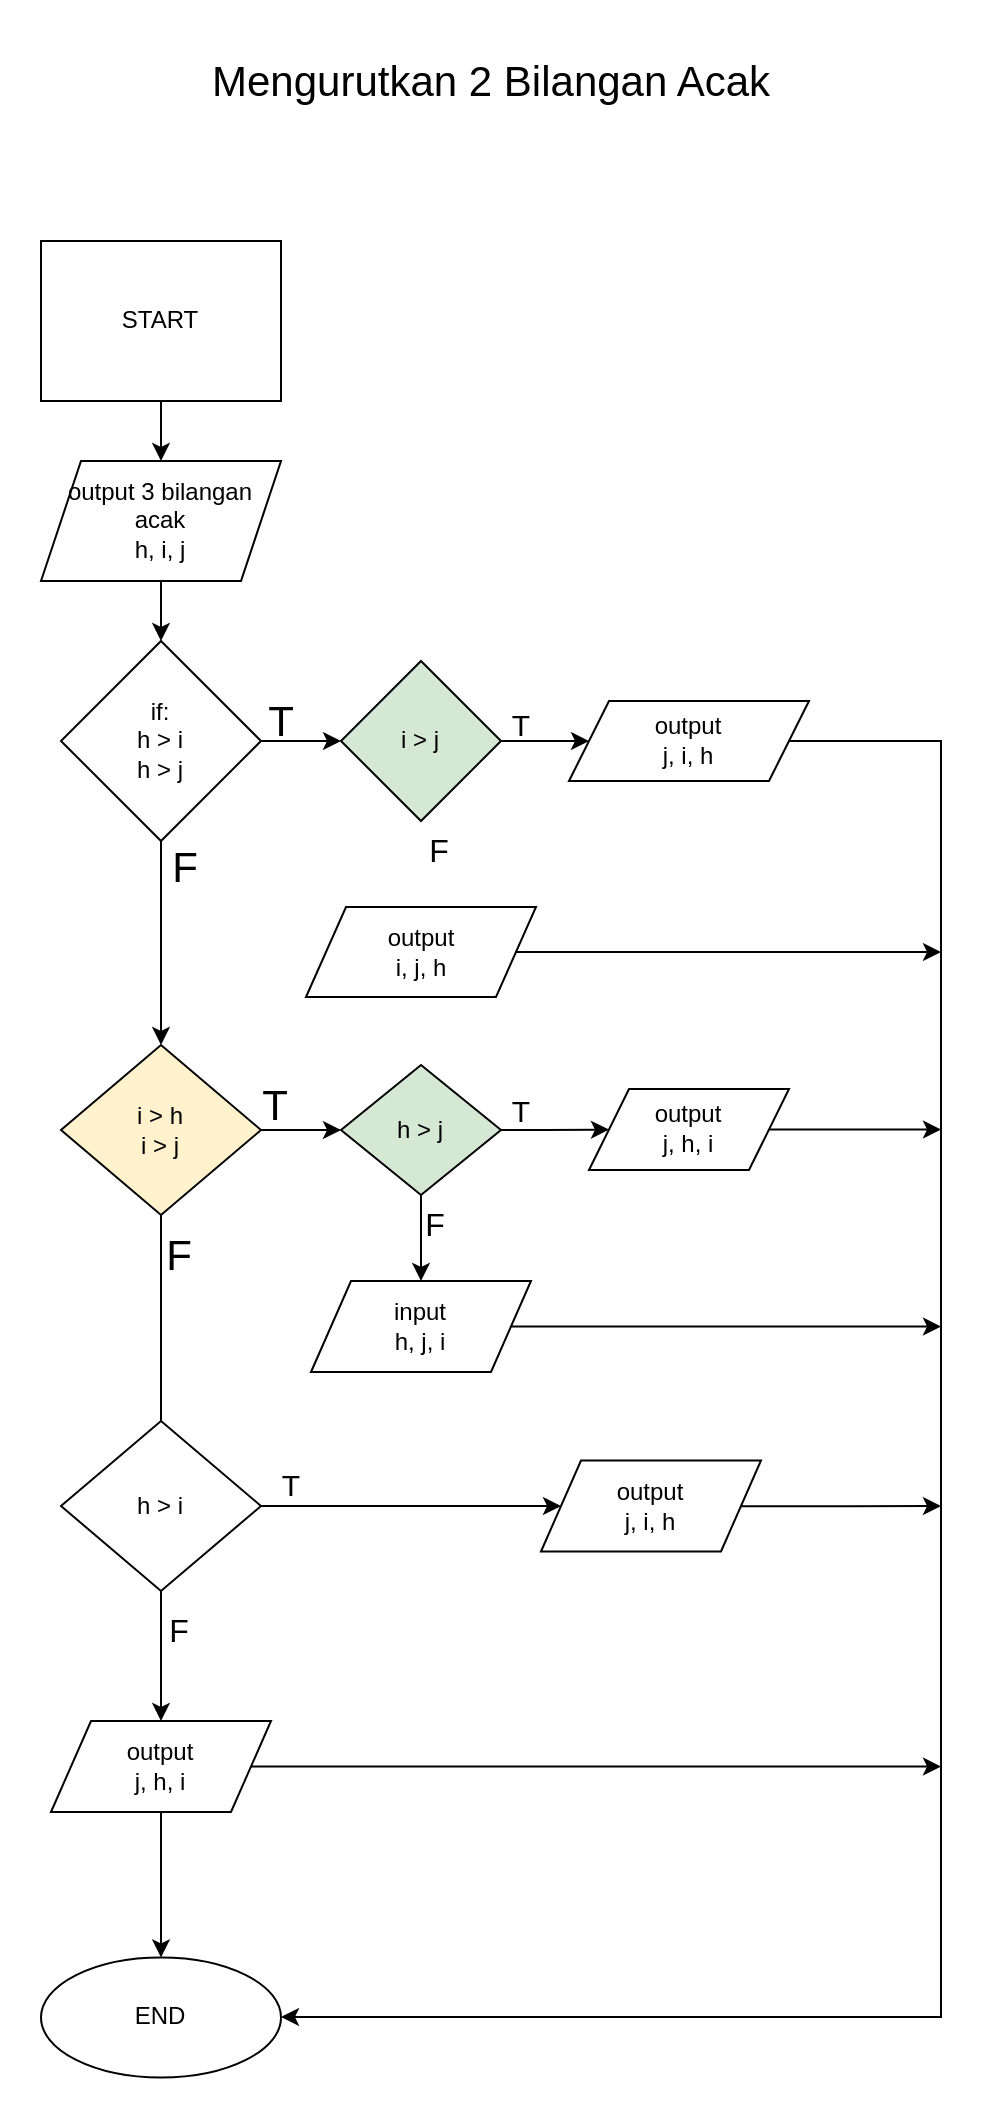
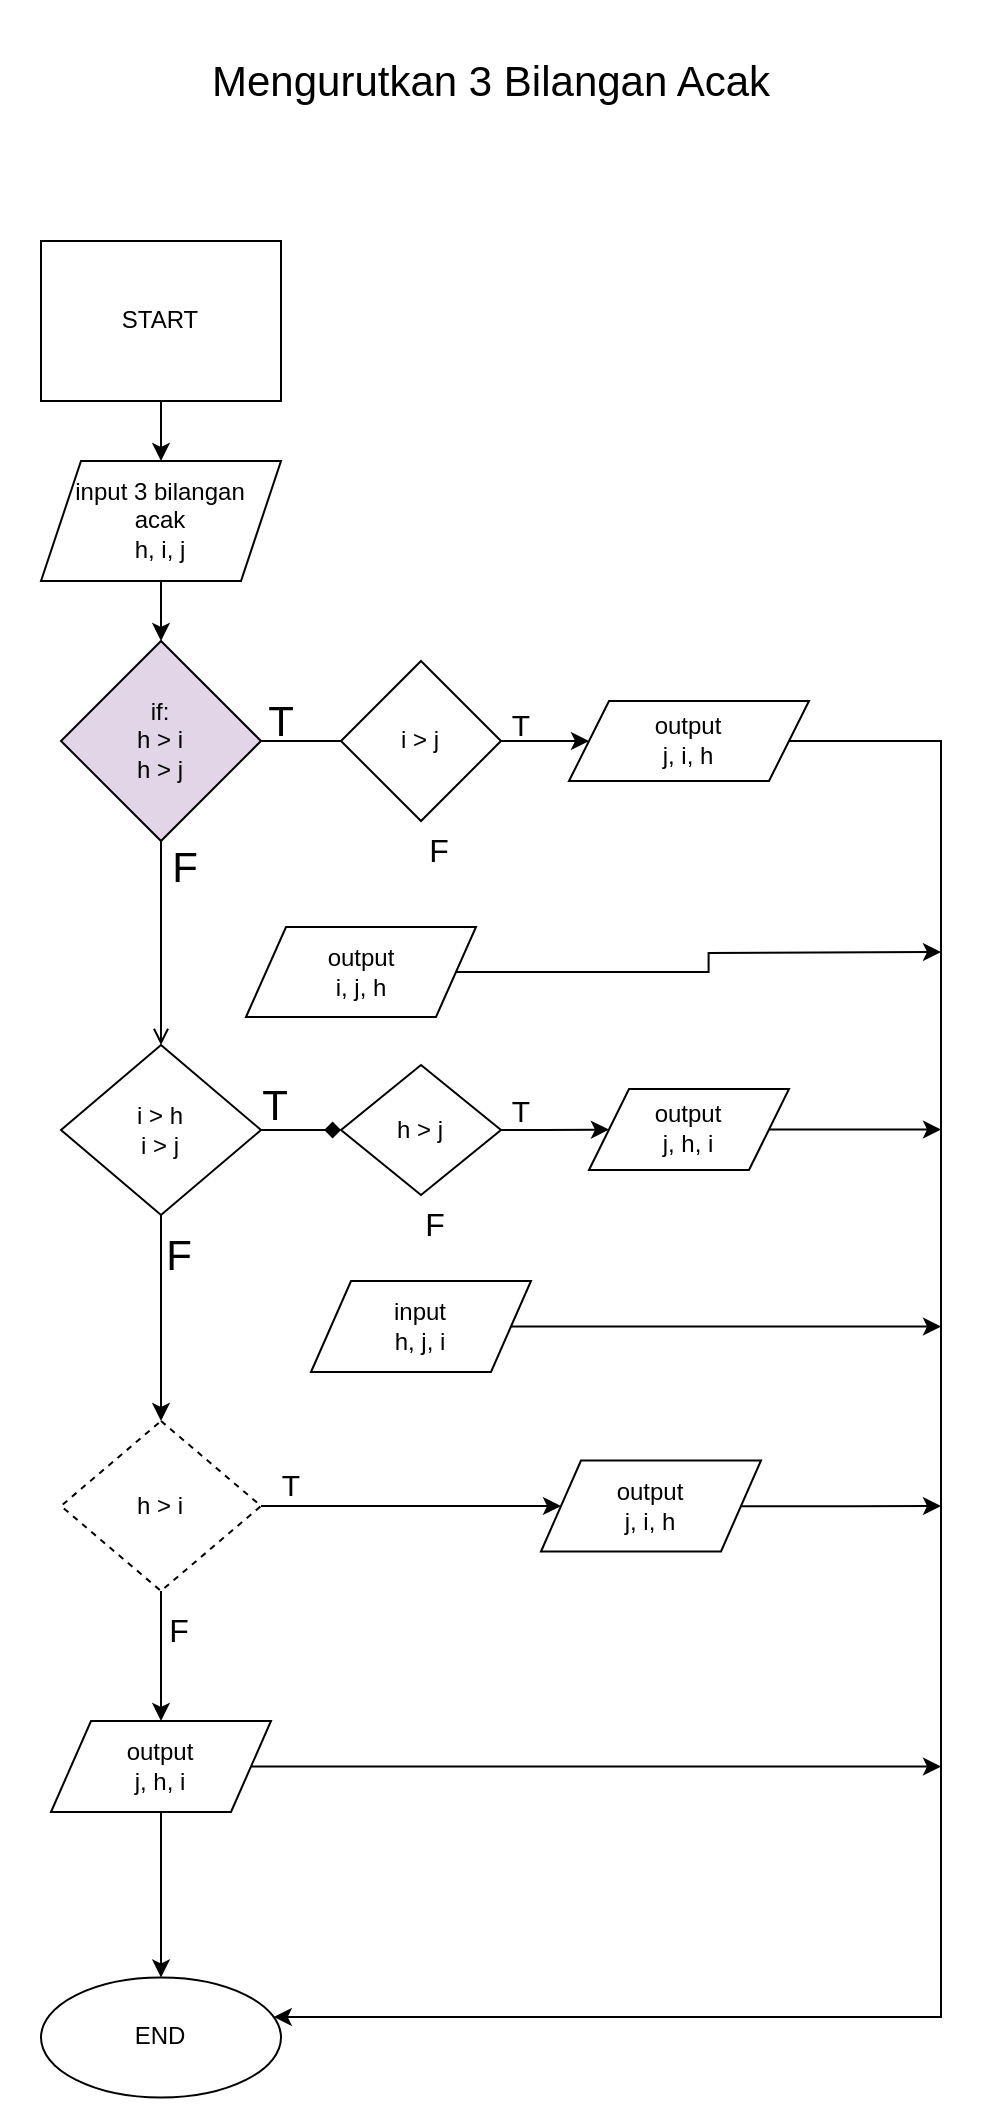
(492, 81) -> (492, 81)
(161, 521) -> (161, 521)
(161, 741) -> (161, 741)
(326, 741) -> (331, 741)
(421, 741) -> (421, 741)
(421, 952) -> (361, 972)
(161, 1030) -> (161, 1032)
(161, 1130) -> (161, 1130)
(325, 1130) -> (324, 1130)
(421, 1130) -> (421, 1130)
(421, 1231) -> none
(161, 1412) -> (161, 1406)
(161, 1506) -> (161, 1506)
(161, 2018) -> (161, 2038)
